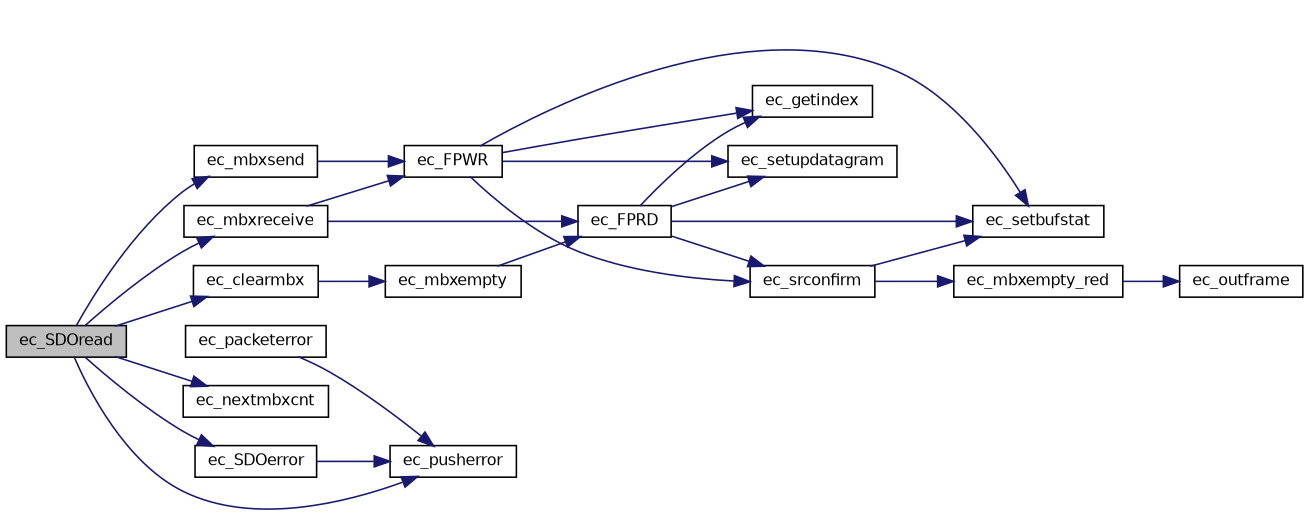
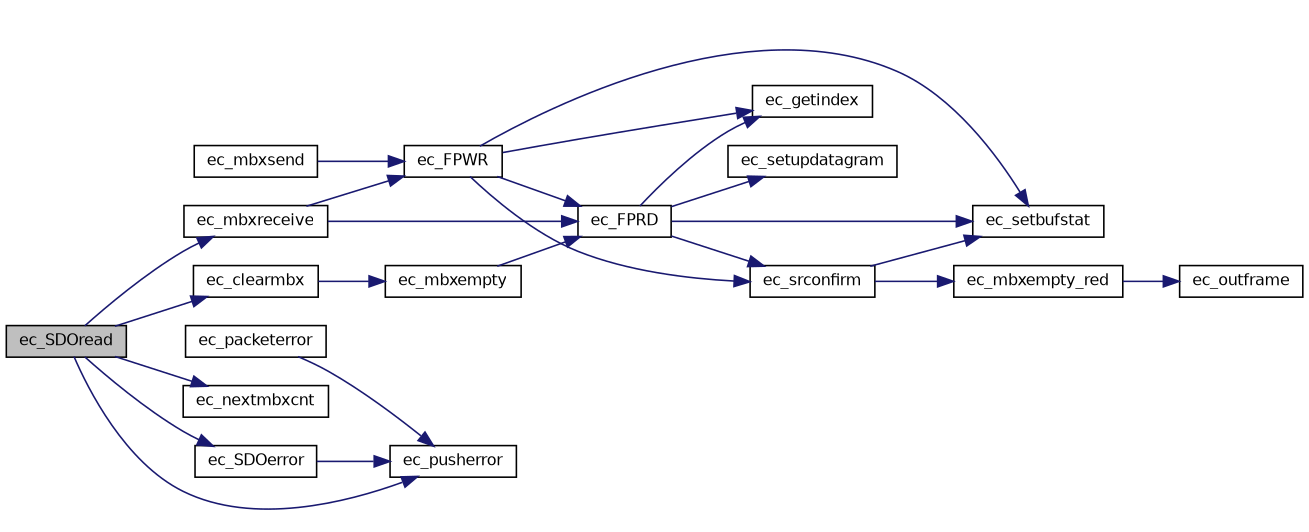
(607, 161) -> (531, 189)
(128, 248) -> none
